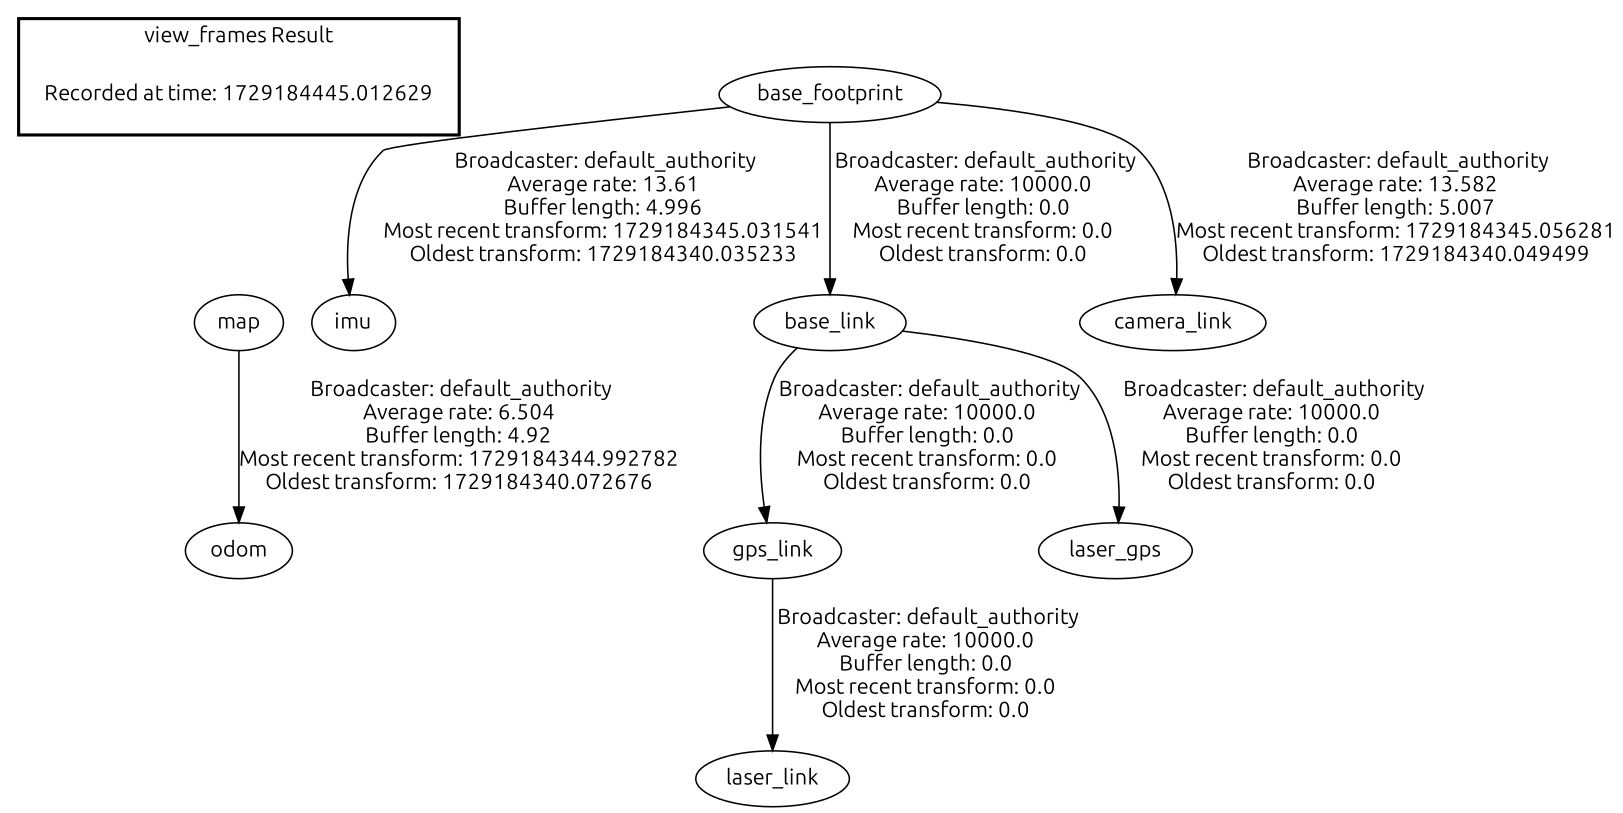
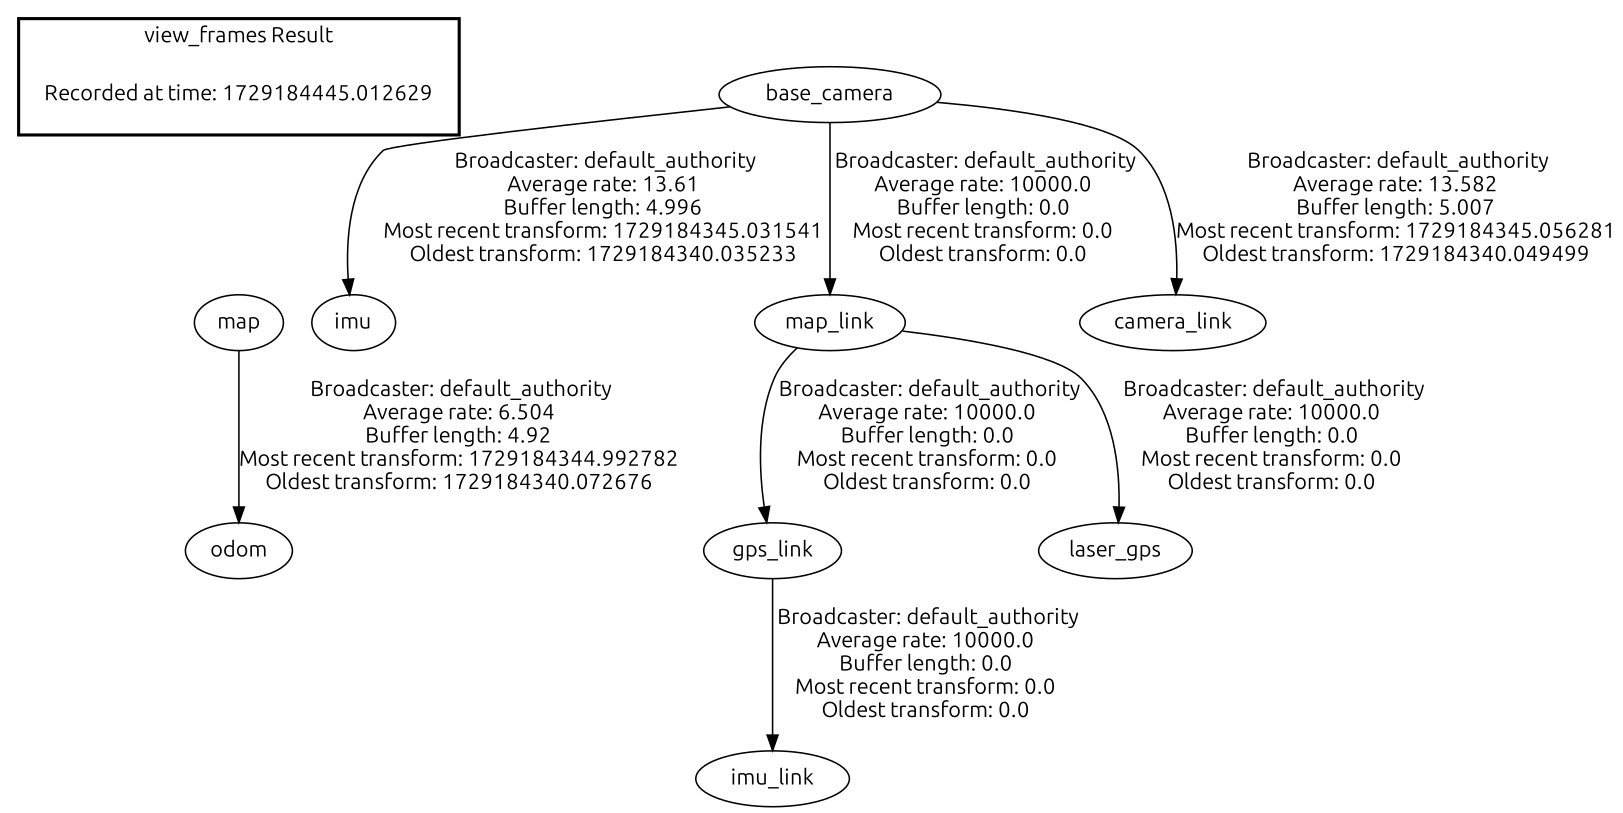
(830, 95) -> (830, 95)
(830, 323) -> (830, 323)
(773, 779) -> (773, 779)
